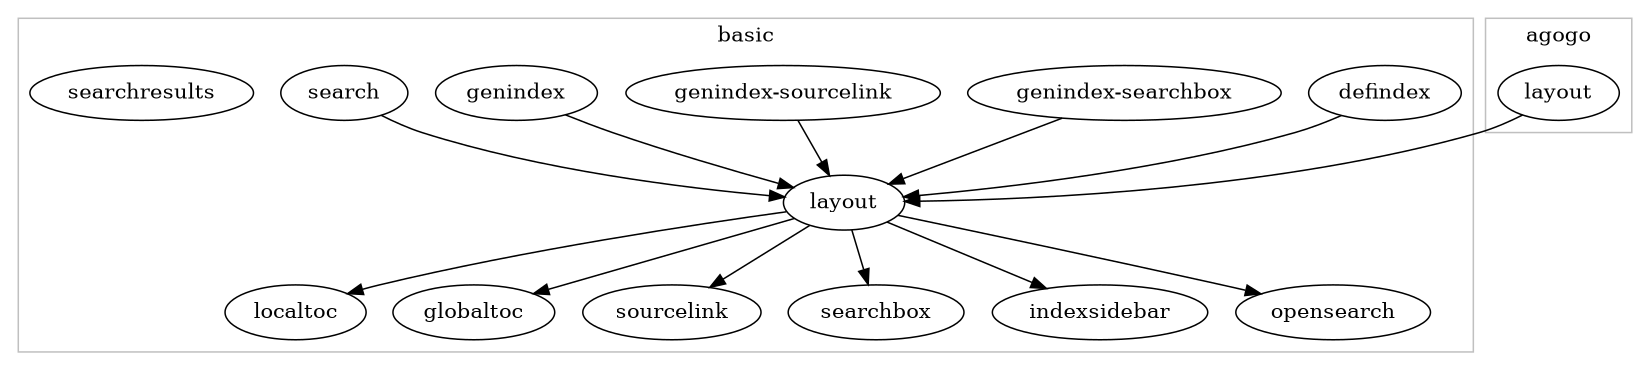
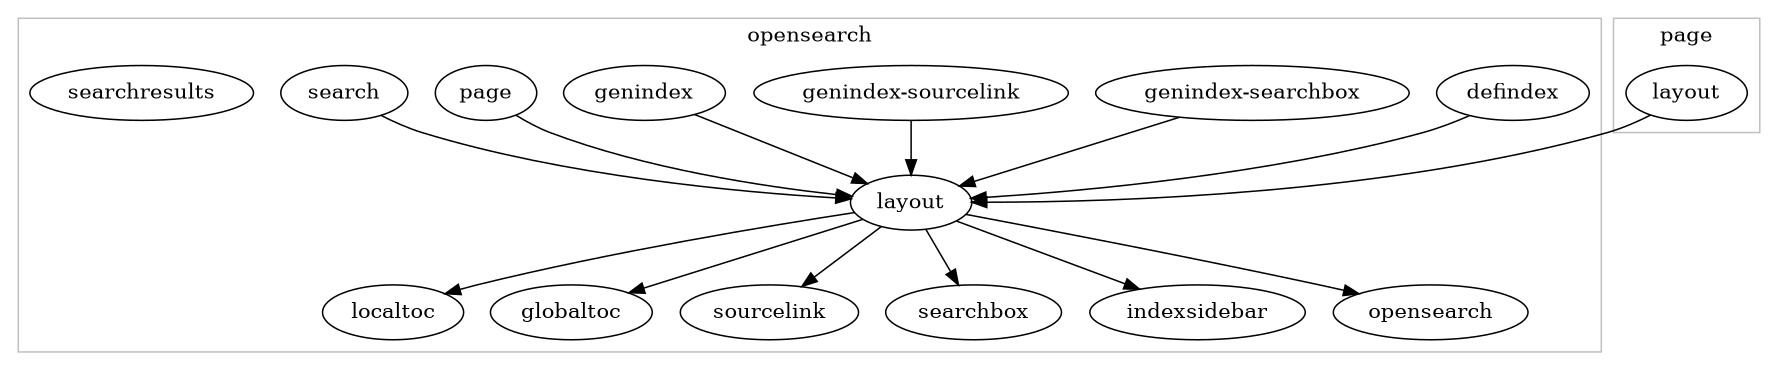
(746, 36) -> (810, 36)
(1559, 36) -> (1687, 36)
none -> (486, 93)
